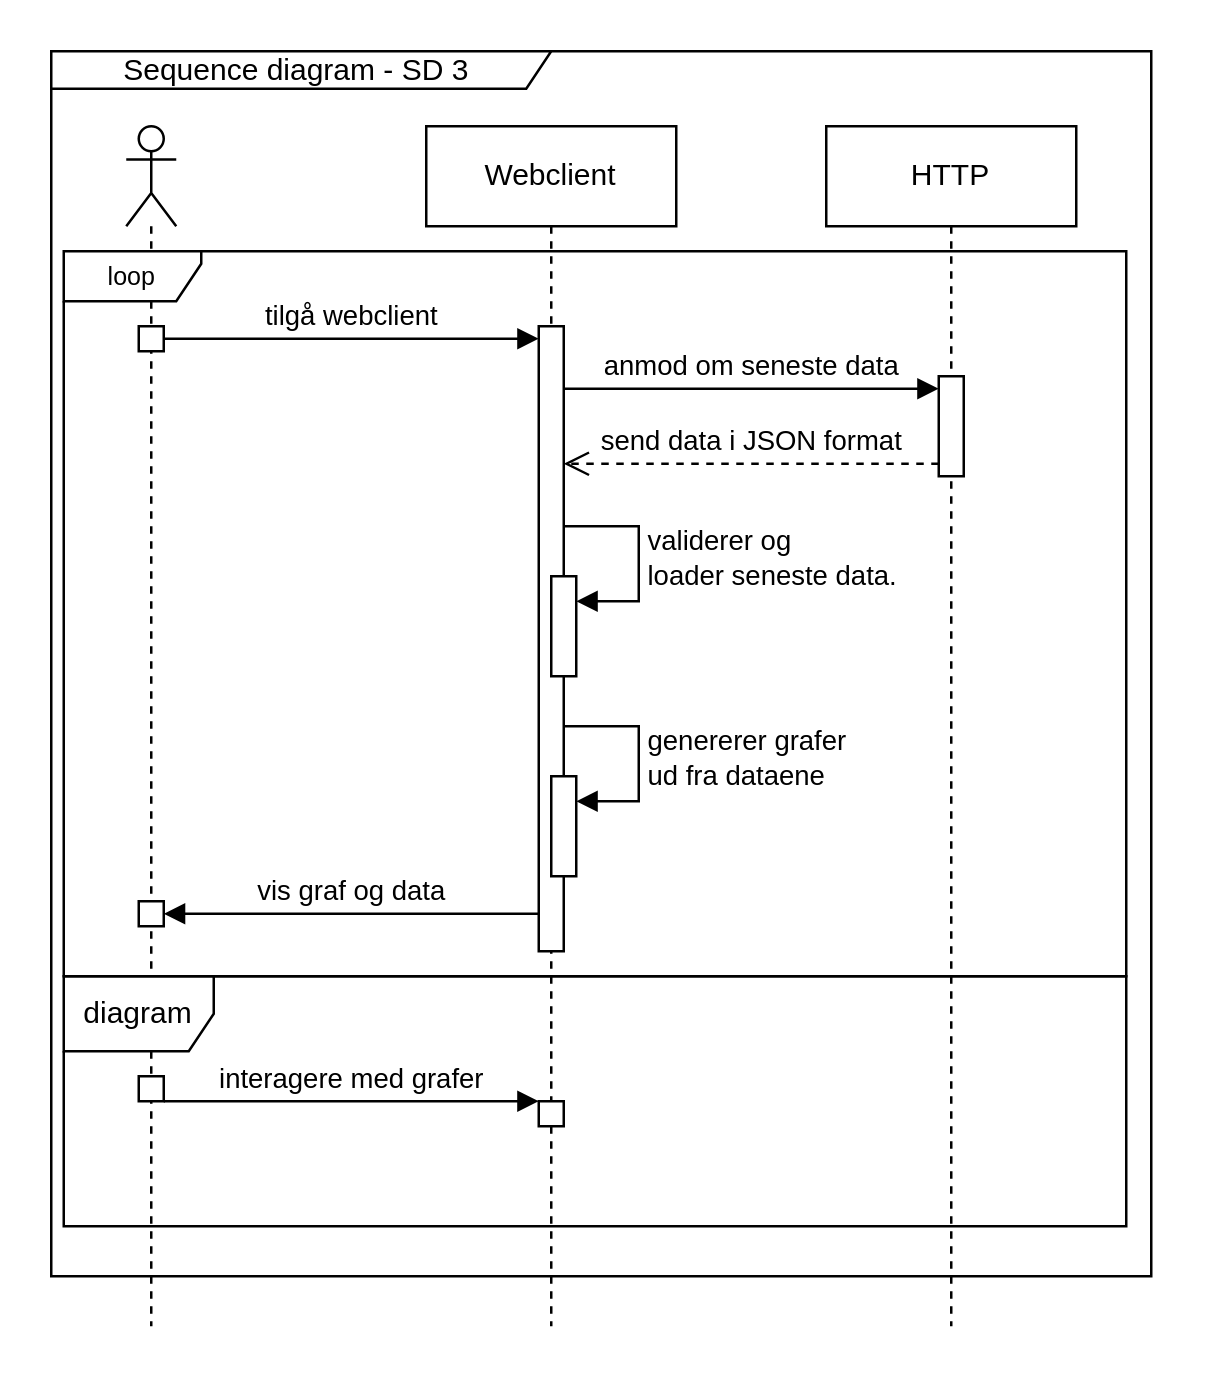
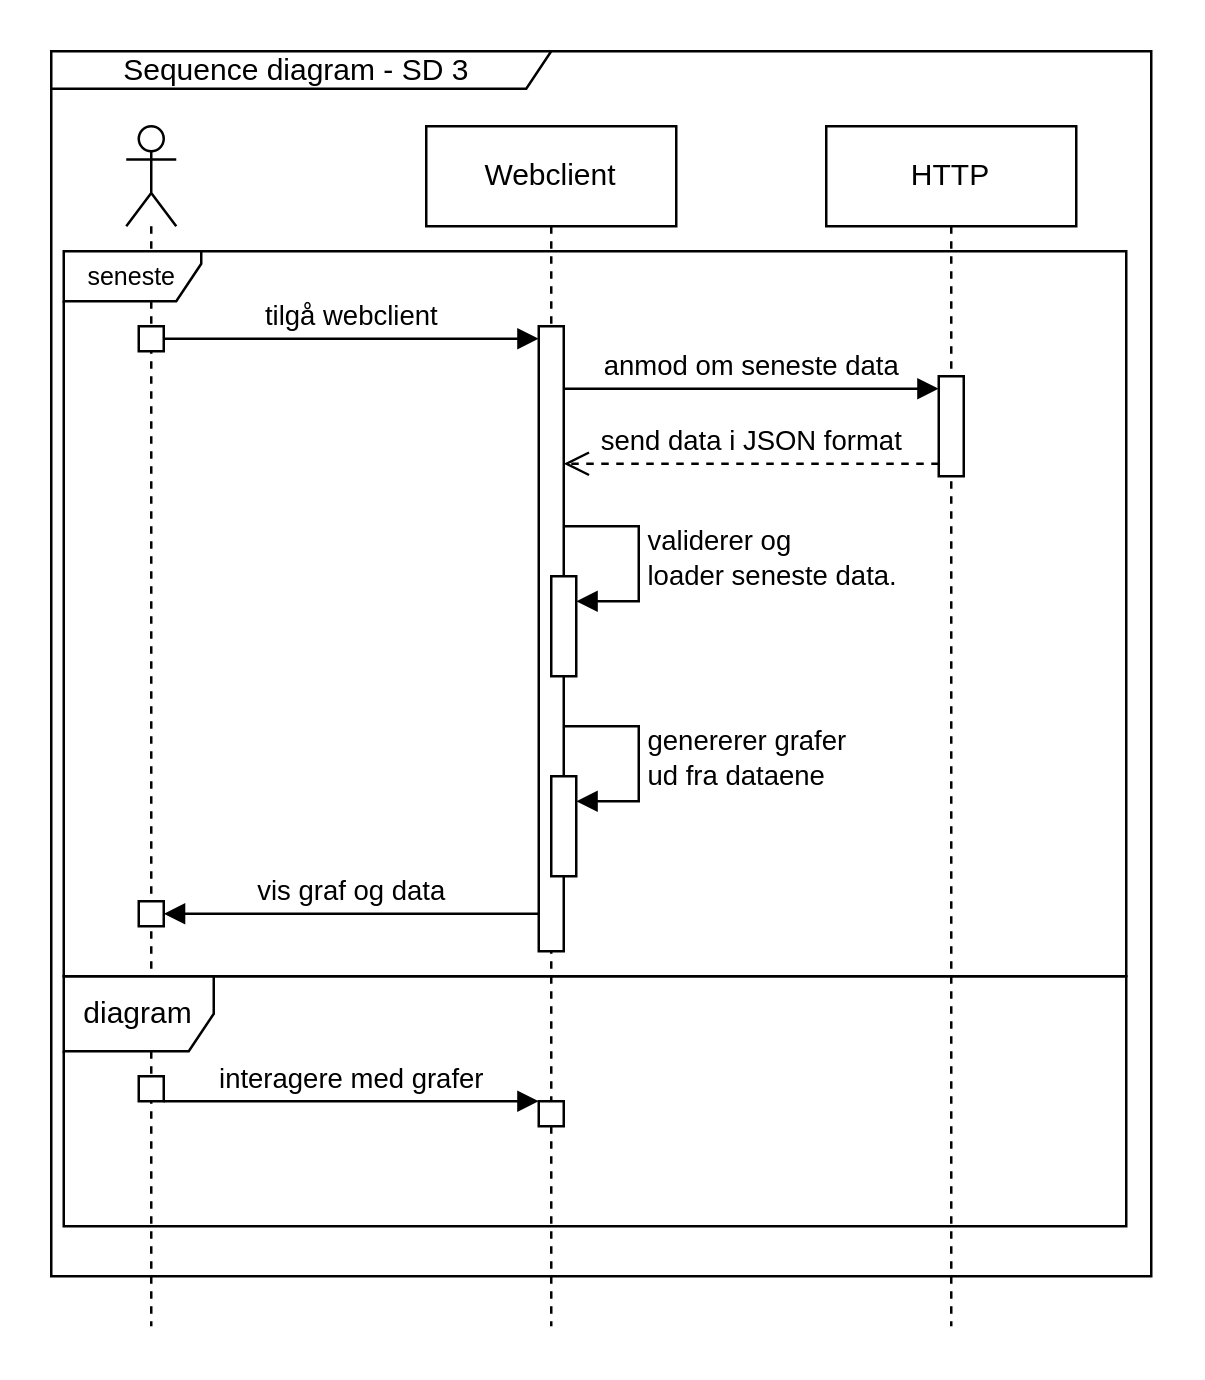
(133, 276) -> (133, 276)
